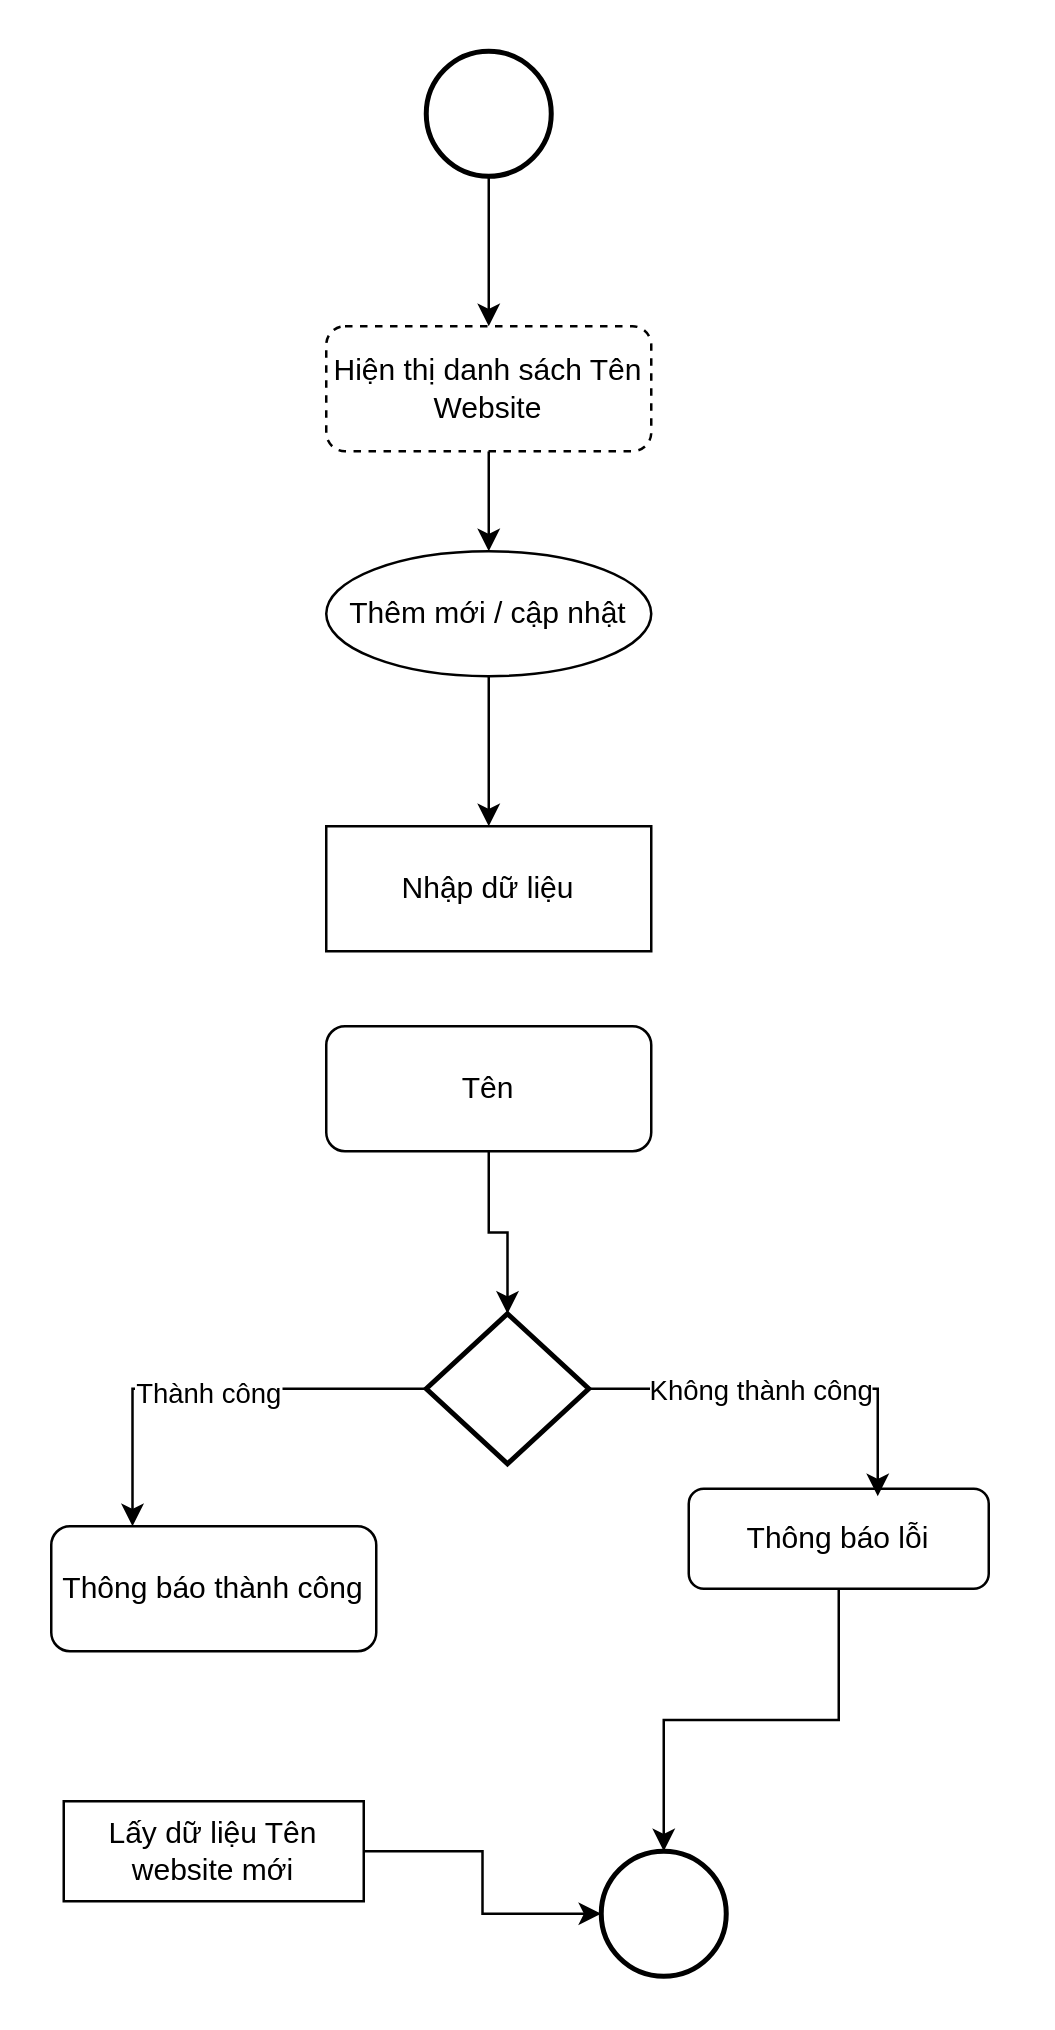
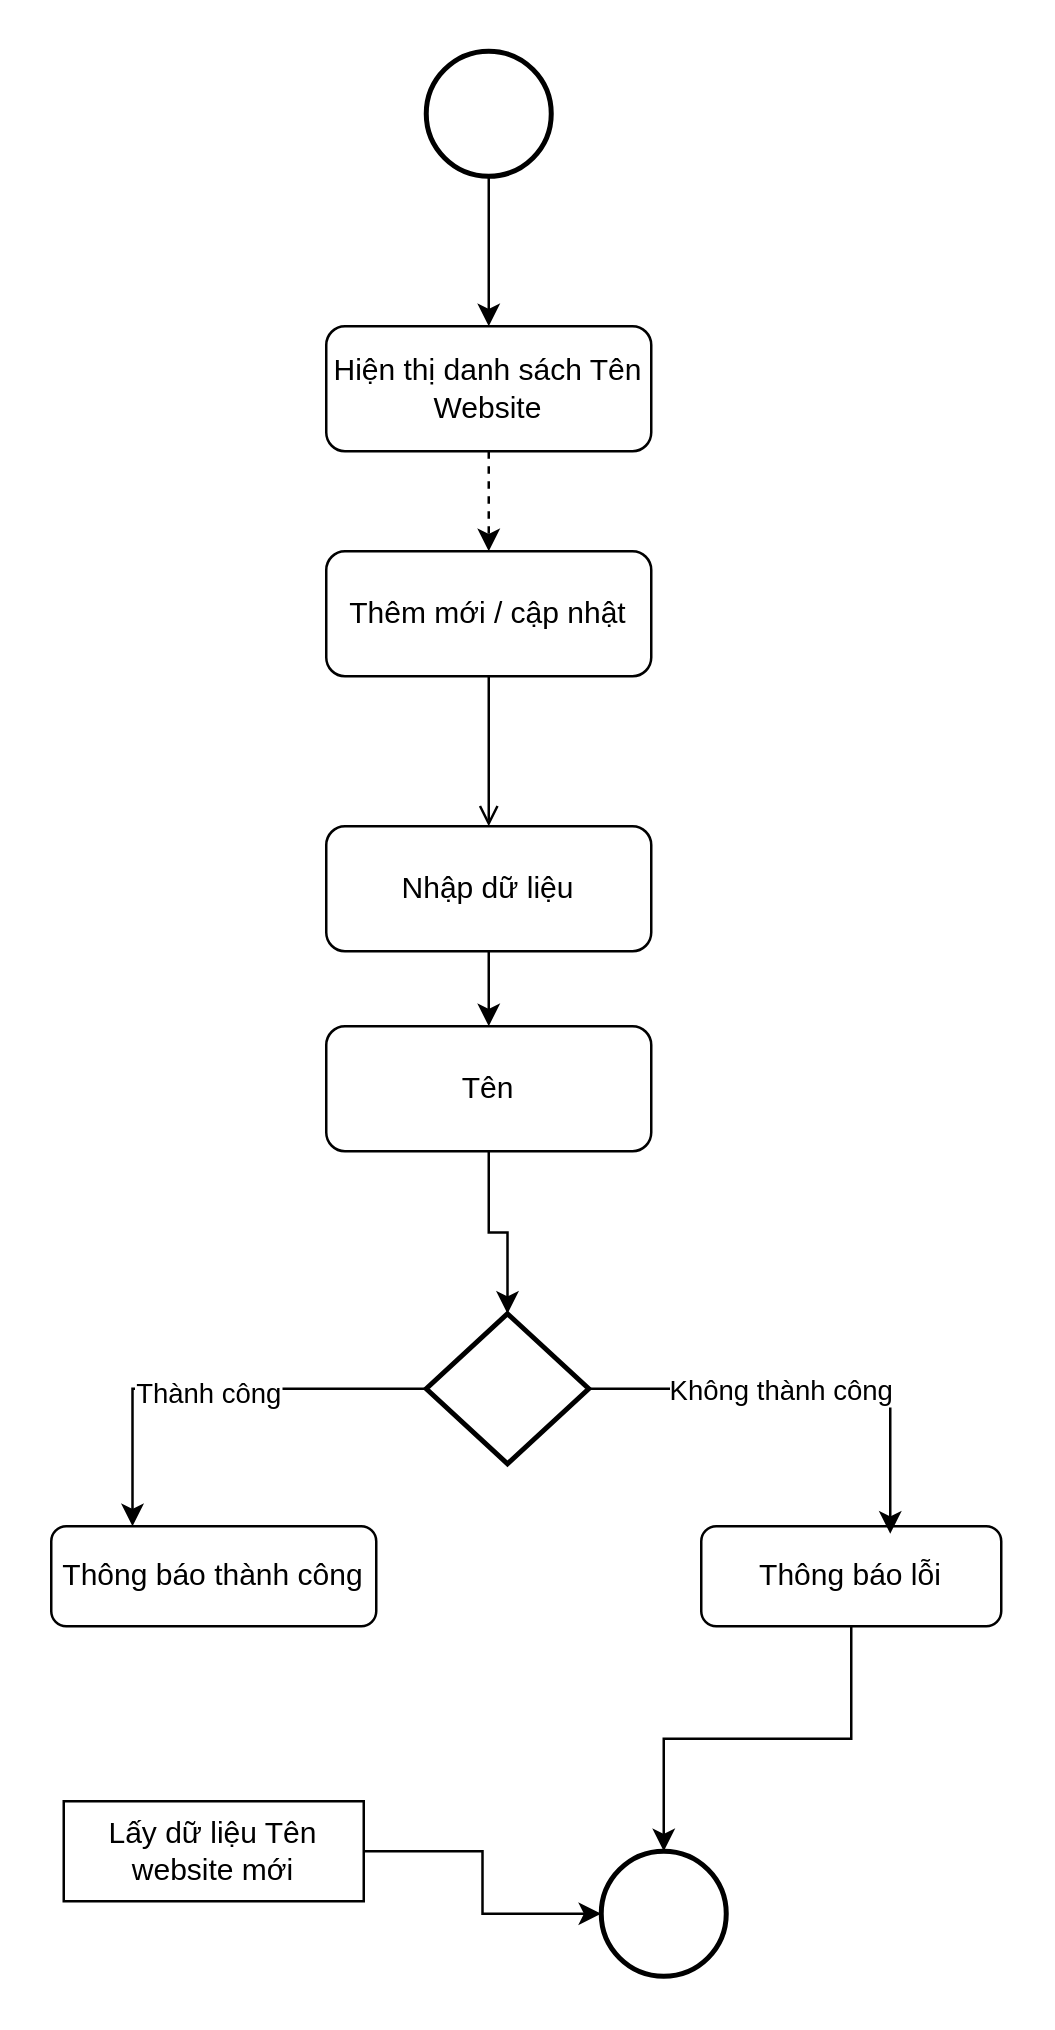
(489, 389) -> (489, 389)
(489, 489) -> (489, 489)
(489, 614) -> (489, 614)
(489, 808) -> (489, 812)
(489, 889) -> (489, 889)
none -> (489, 997)
(839, 1539) -> (851, 1576)
(214, 1589) -> (214, 1576)
